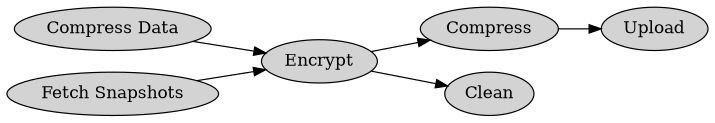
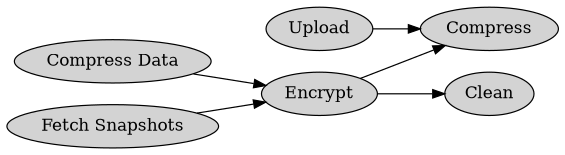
(574, 29) -> (391, 29)
